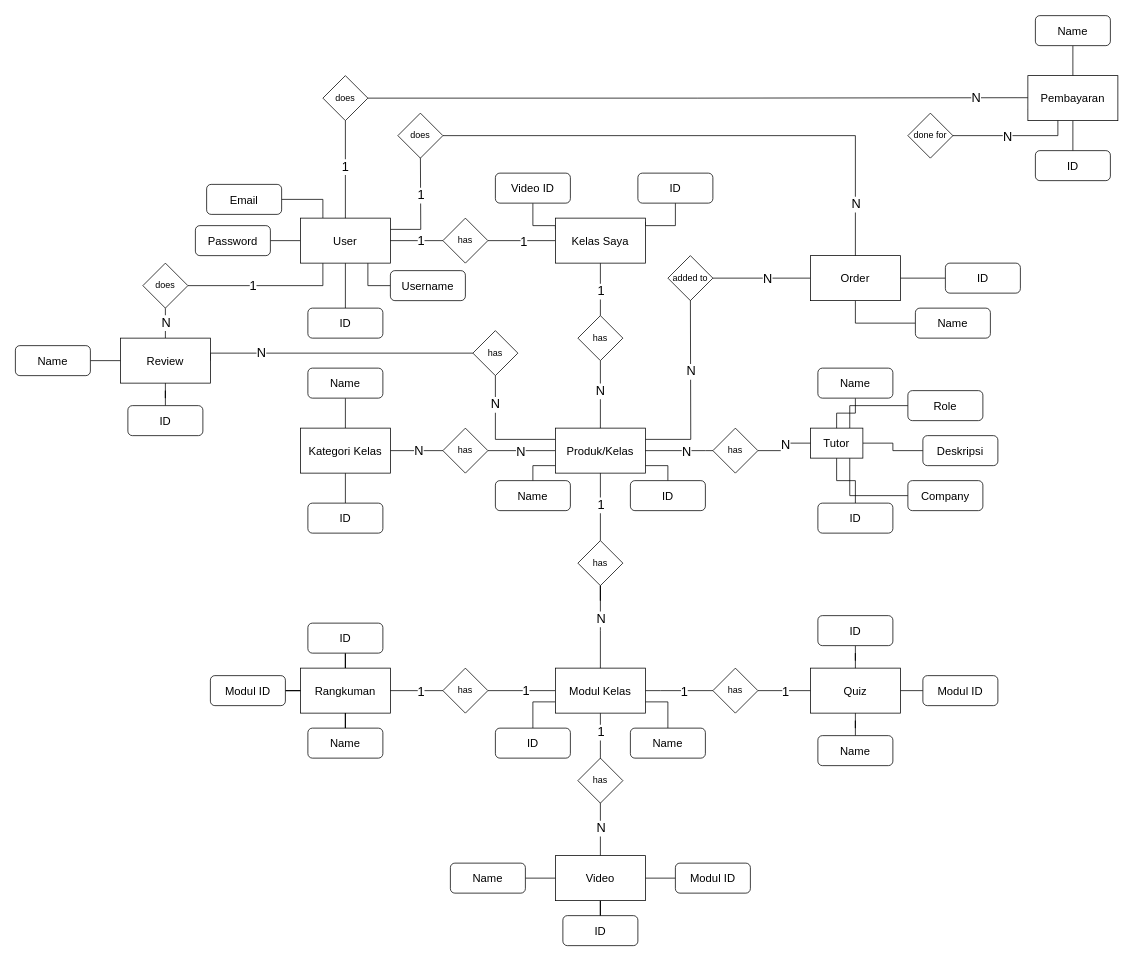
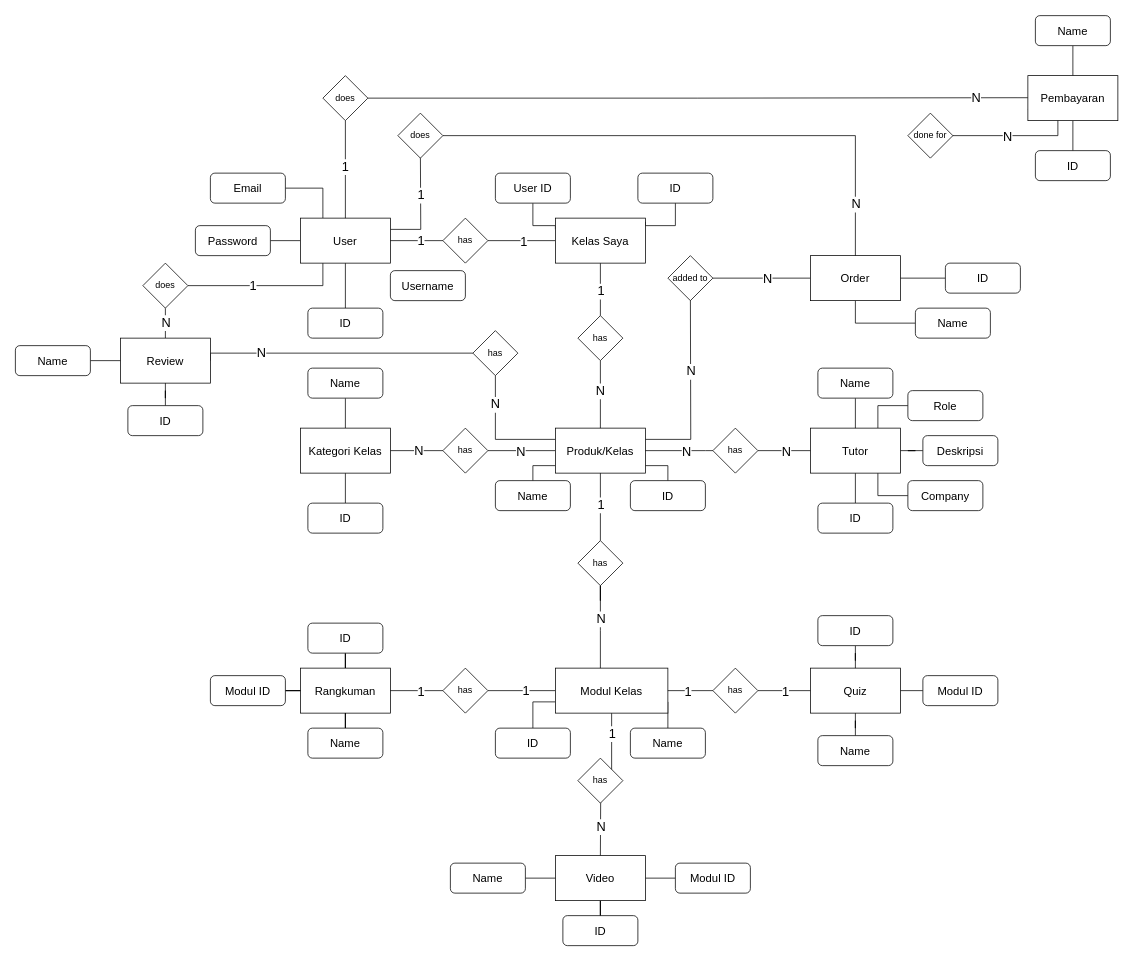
(533, 188) -> (533, 188)
(244, 199) -> (248, 188)
(368, 285) -> none
(837, 443) -> (855, 450)
(600, 690) -> (612, 690)
